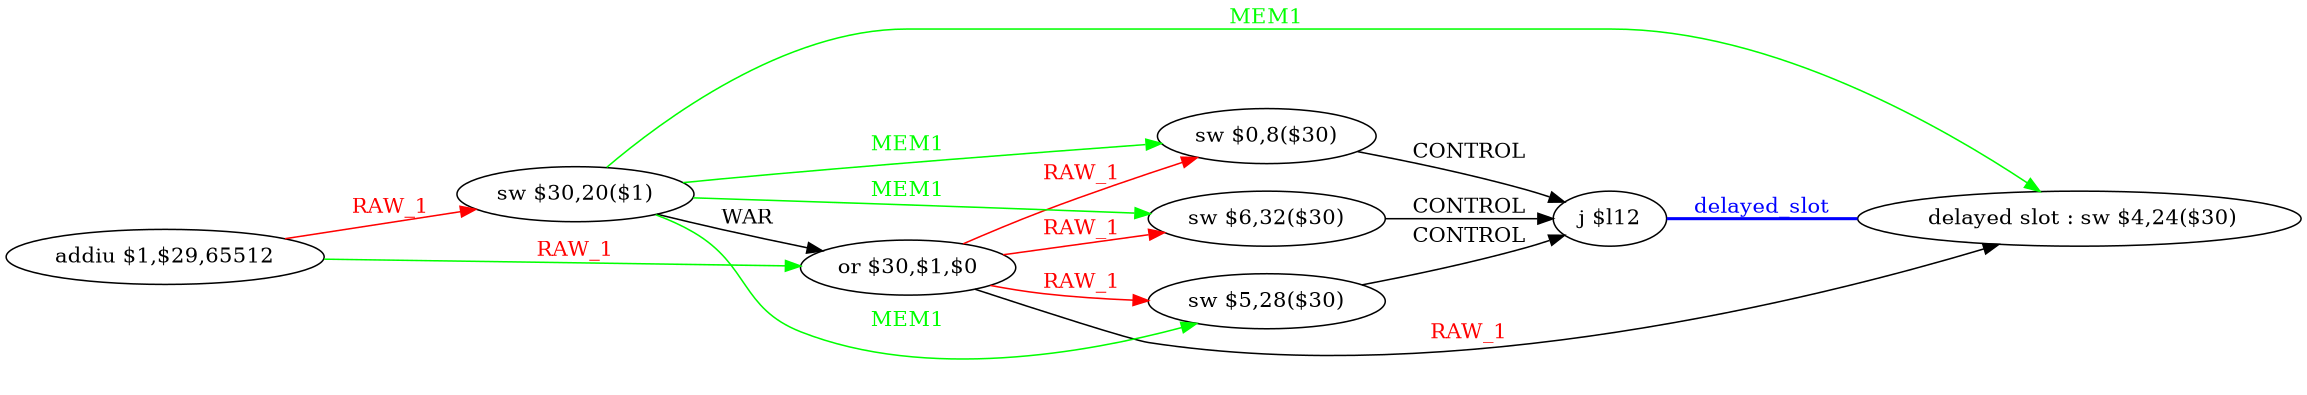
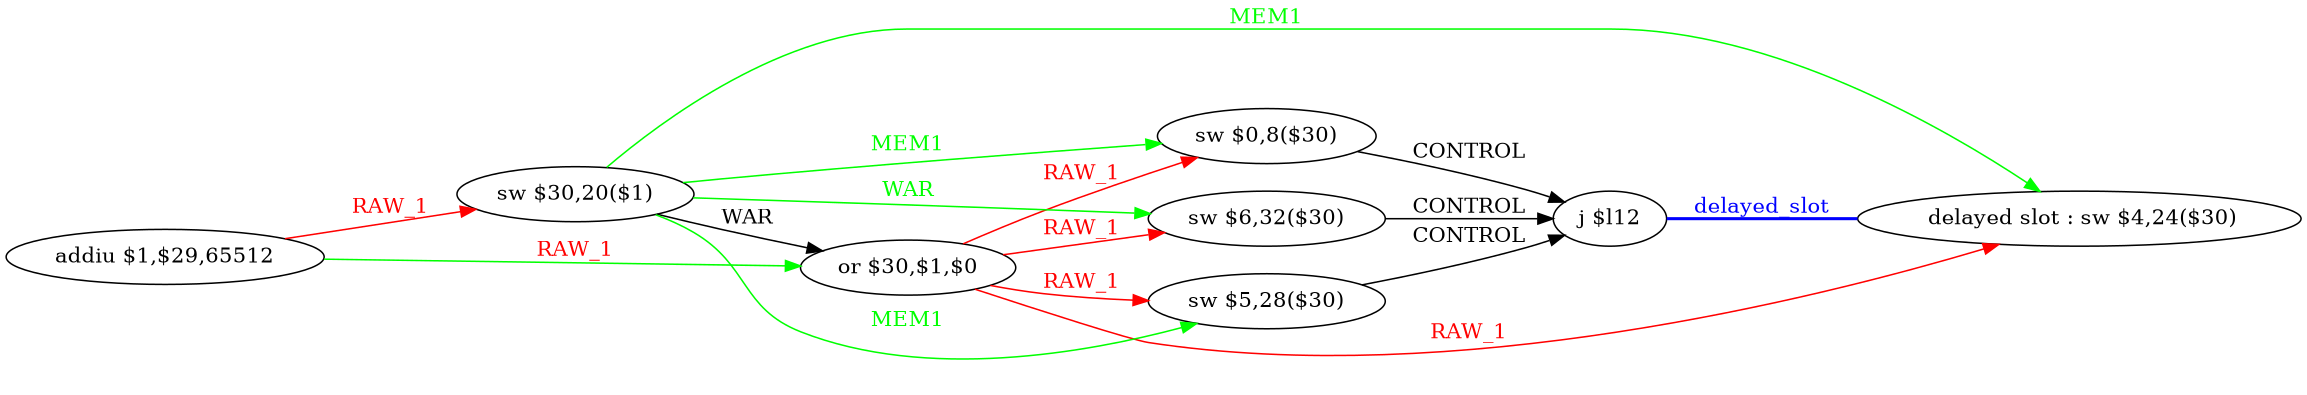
(908, 190) -> (908, 190)
(1480, 348) -> (1480, 348)
